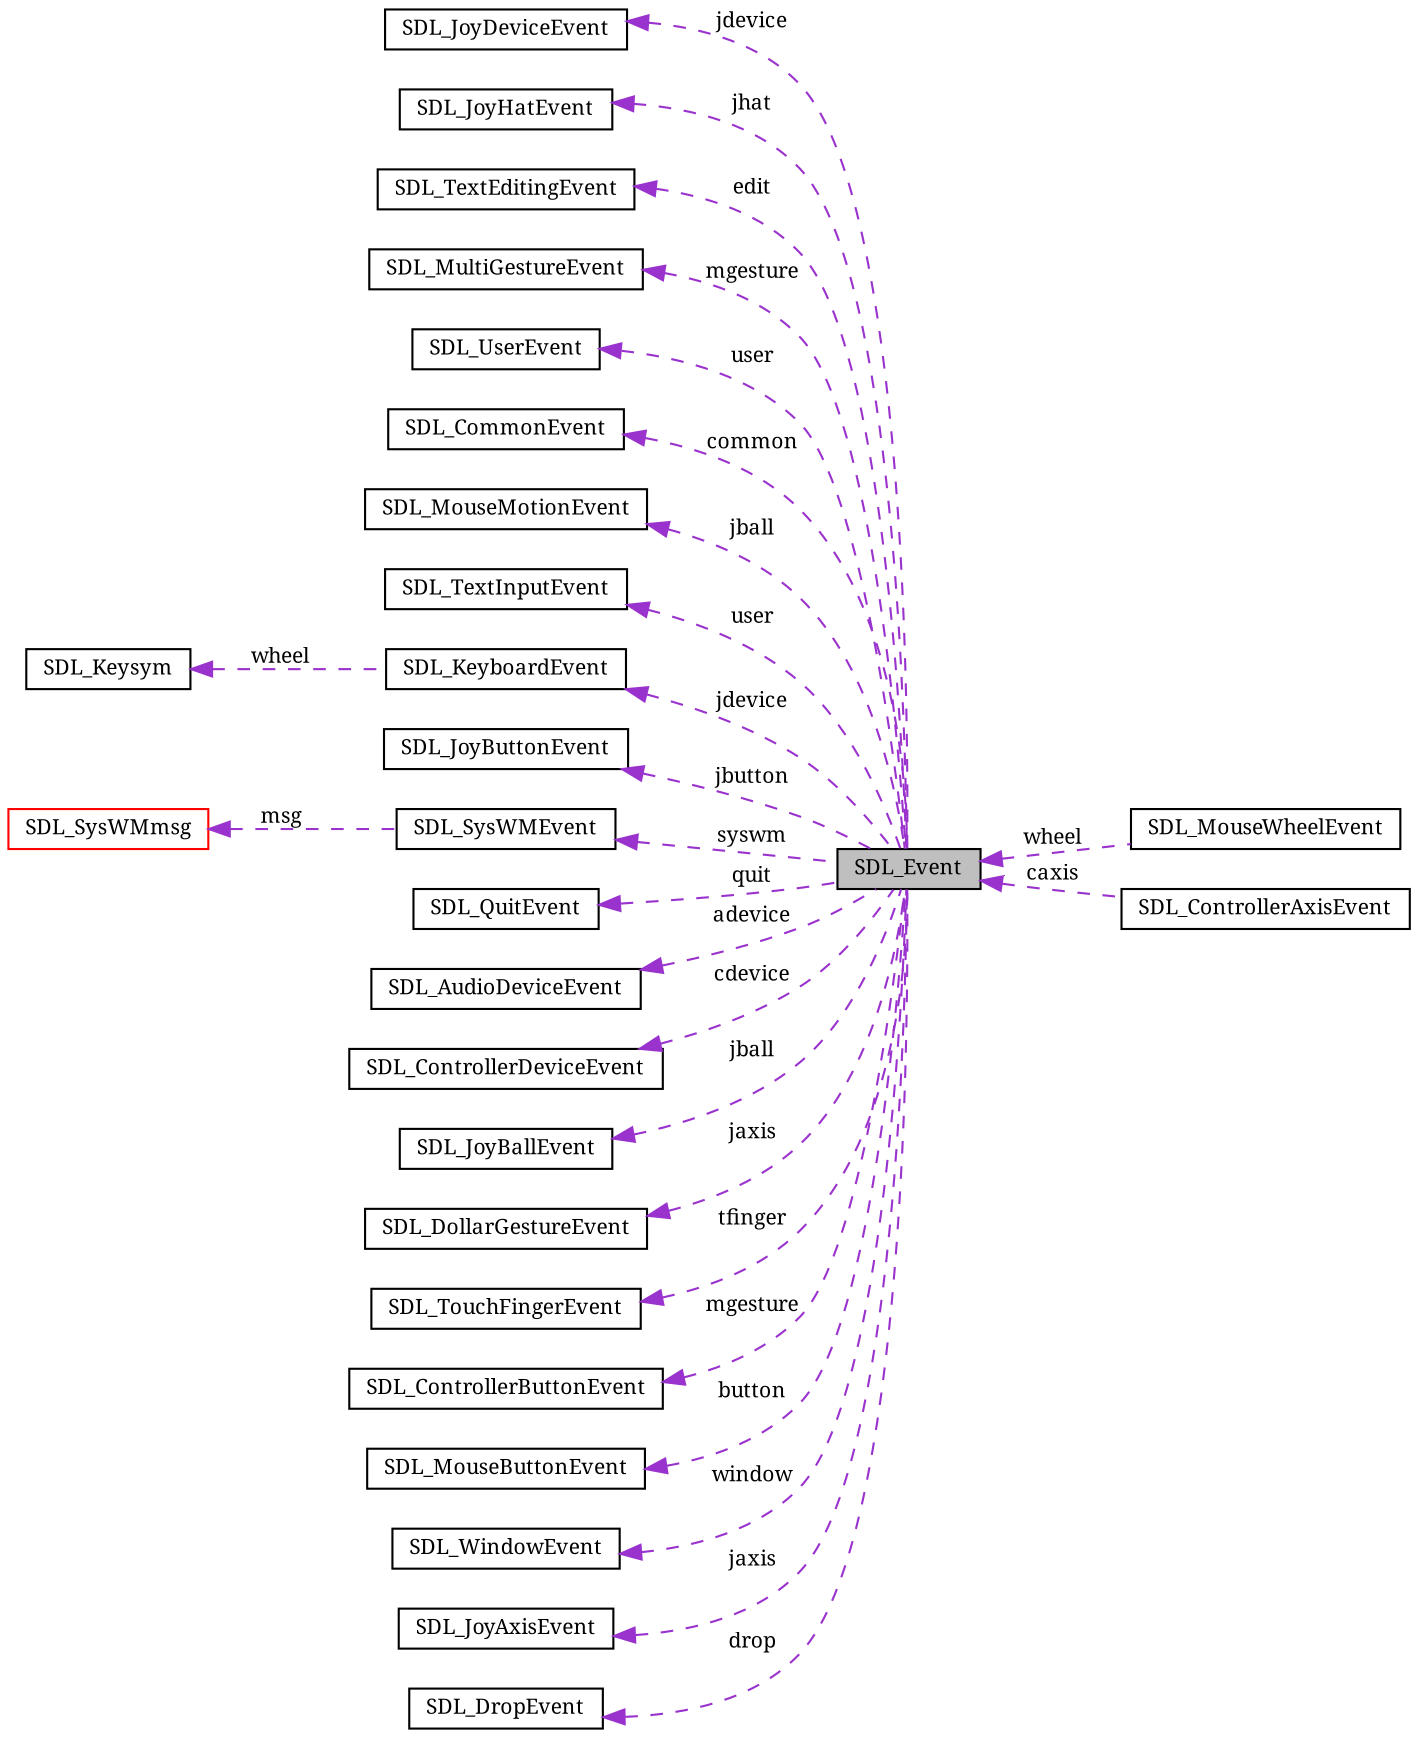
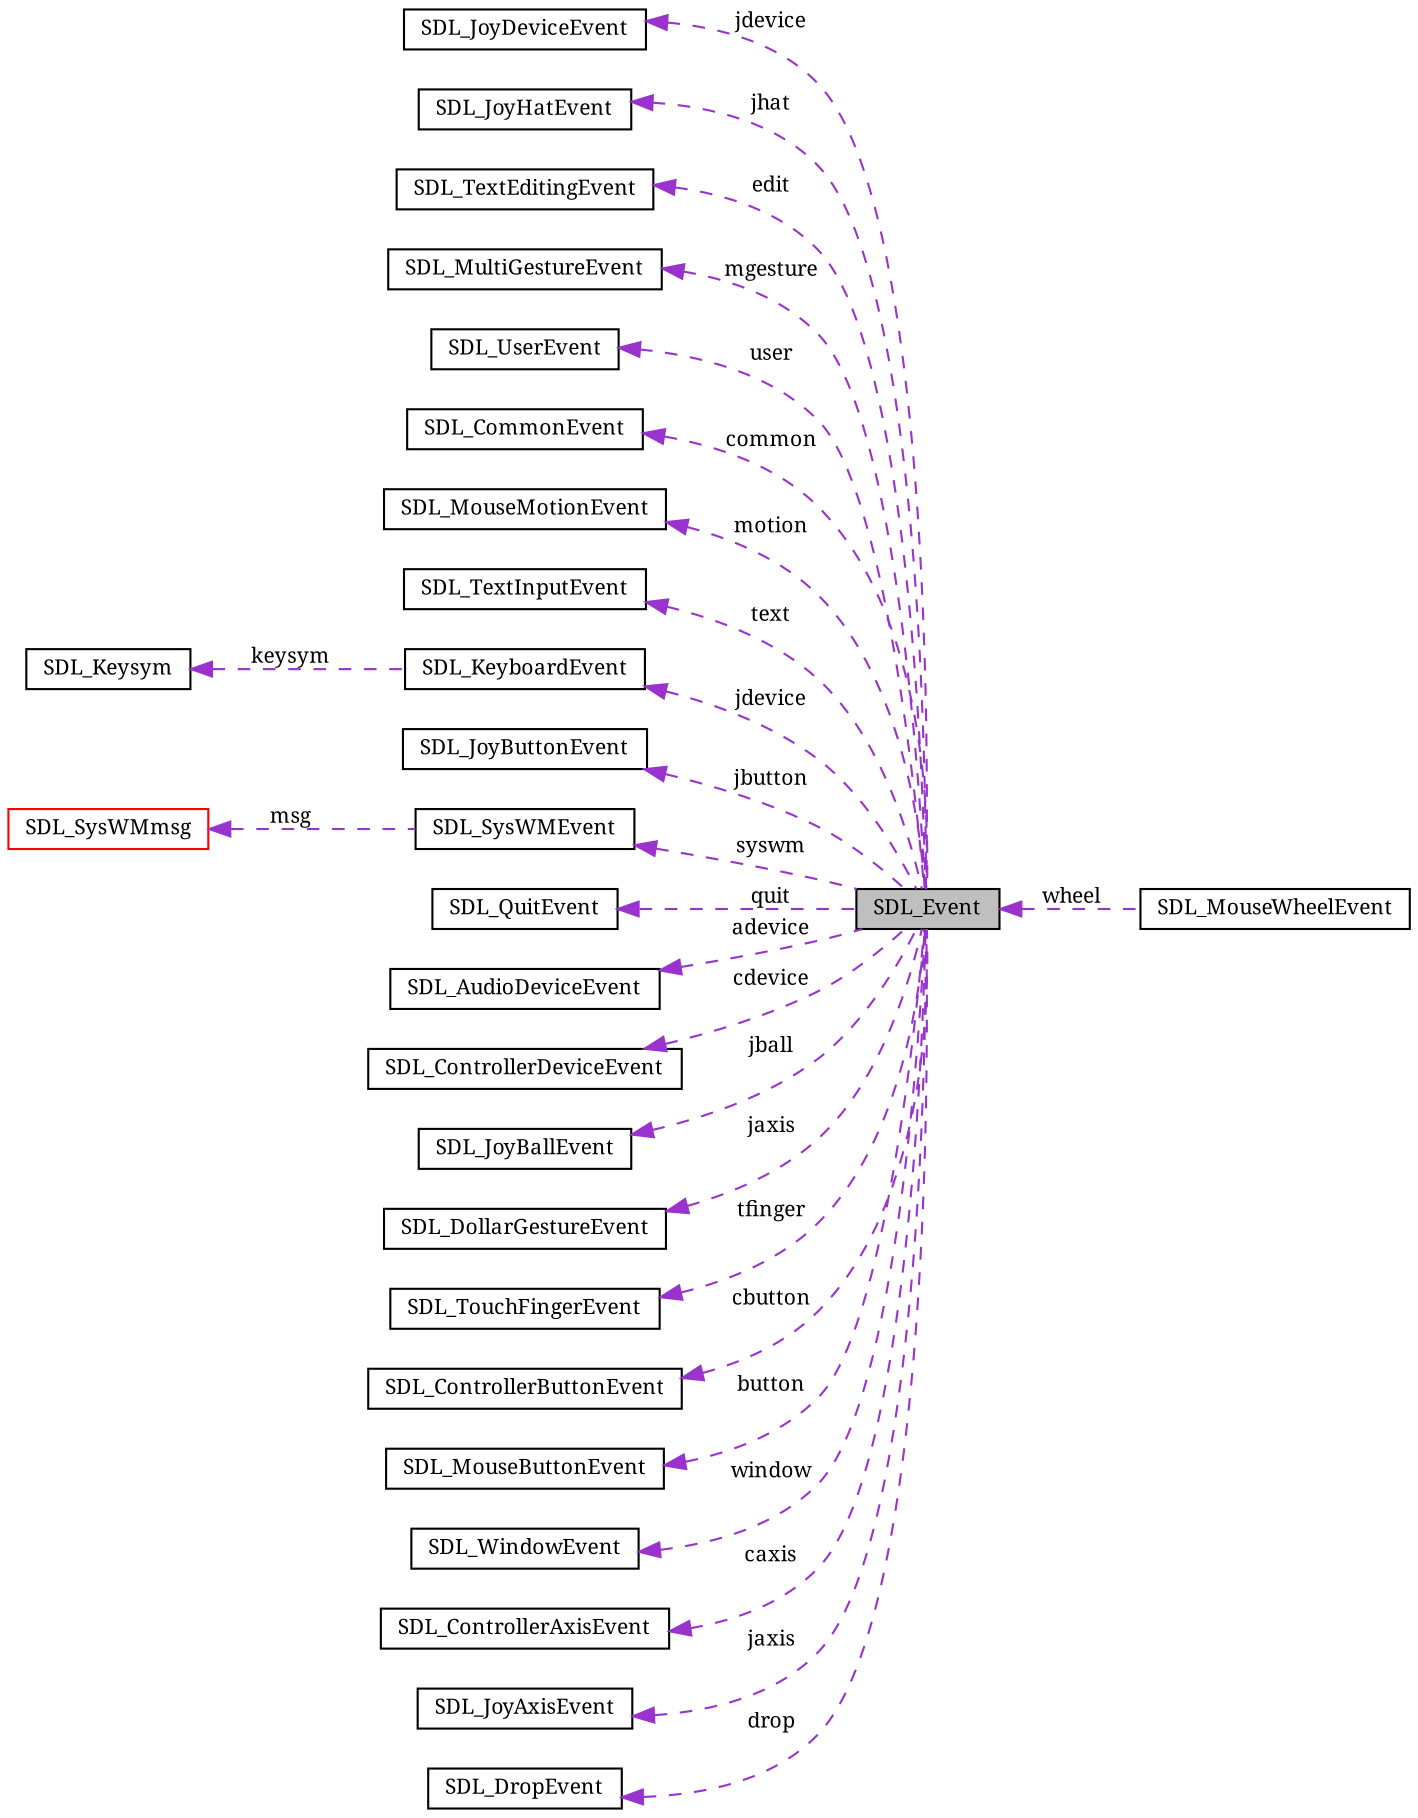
(750, 529) -> (769, 527)
(750, 618) -> (769, 615)
(279, 658) -> (288, 658)
(1062, 891) -> (888, 1366)
(750, 1306) -> (769, 1299)
